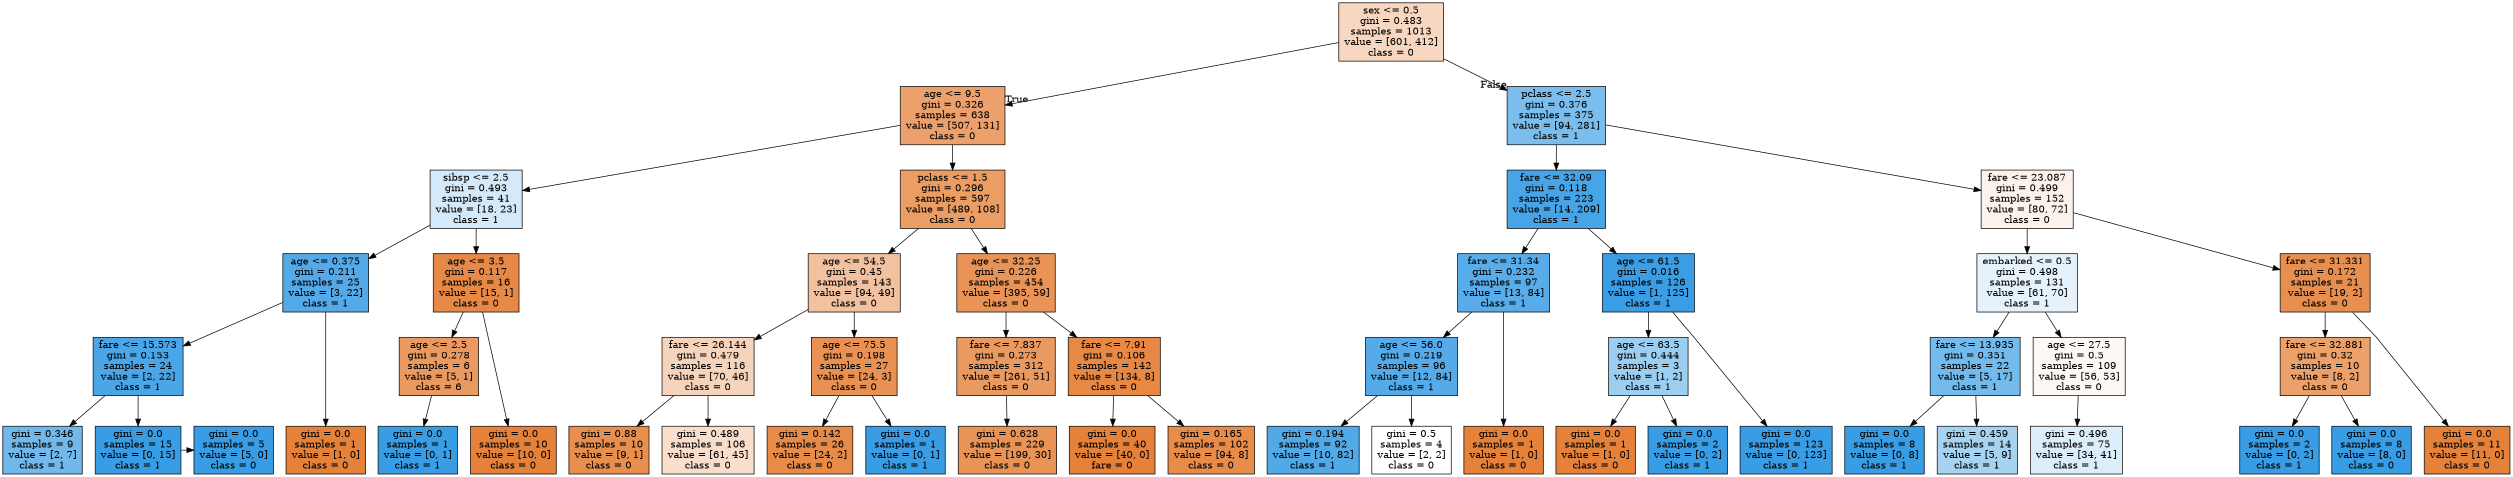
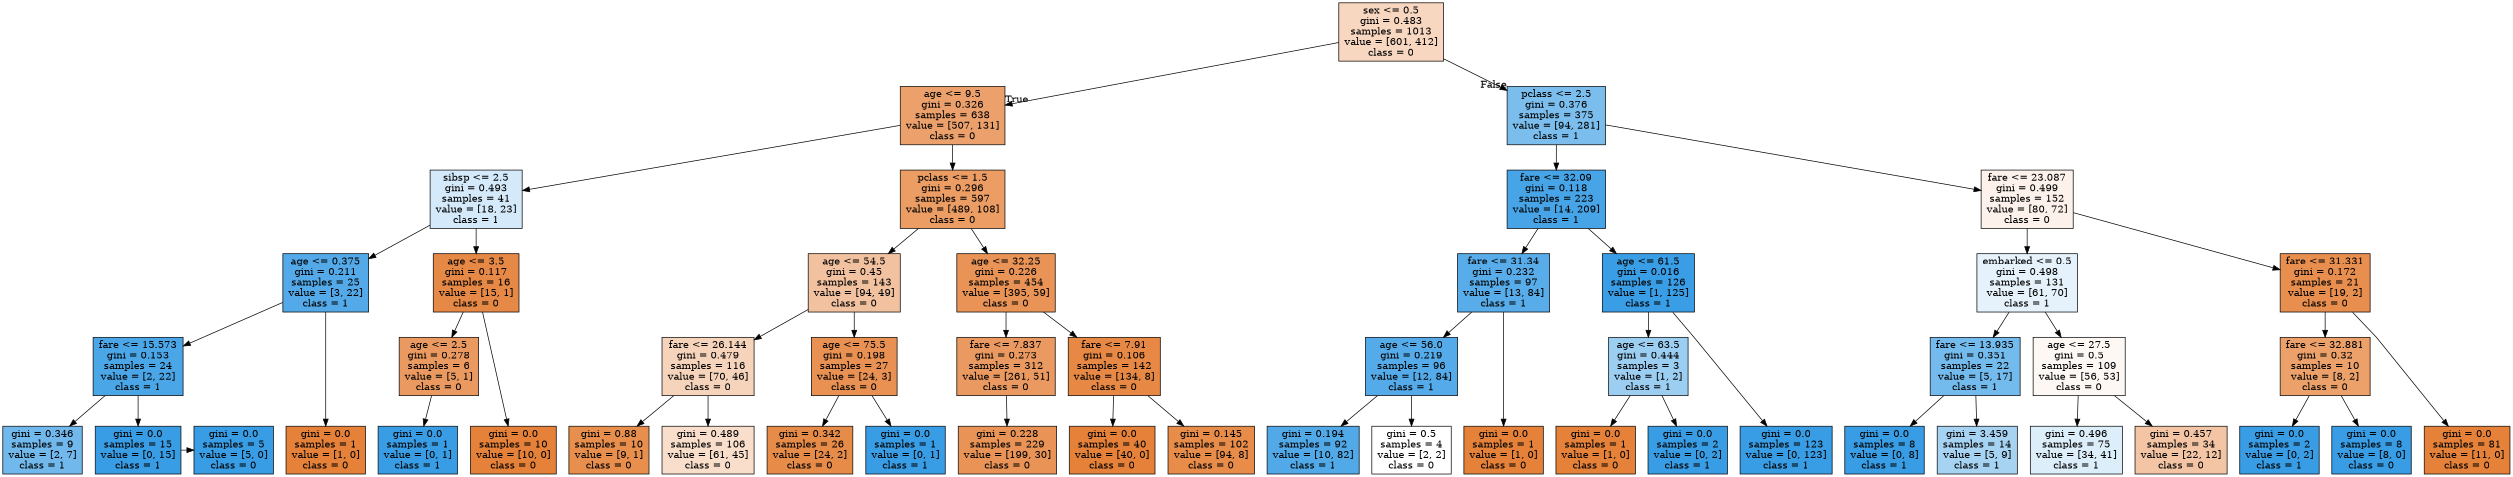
(439, 366) -> (439, 366)
(810, 450) -> (810, 450)
(1007, 450) -> (1007, 450)
(1112, 450) -> (1112, 450)
(1211, 450) -> (1211, 450)
(1977, 450) -> (1977, 450)
none -> (2181, 450)
(2467, 450) -> (2467, 450)
